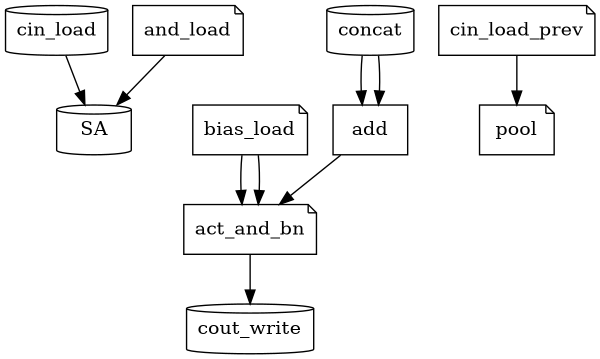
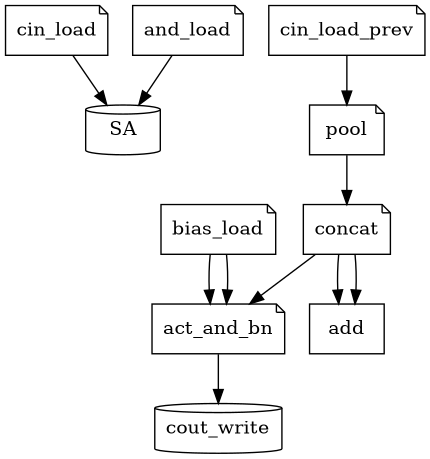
(57, 30) -> (57, 30)
(370, 30) -> (347, 229)
none -> (347, 173)
(316, 175) -> (288, 275)
